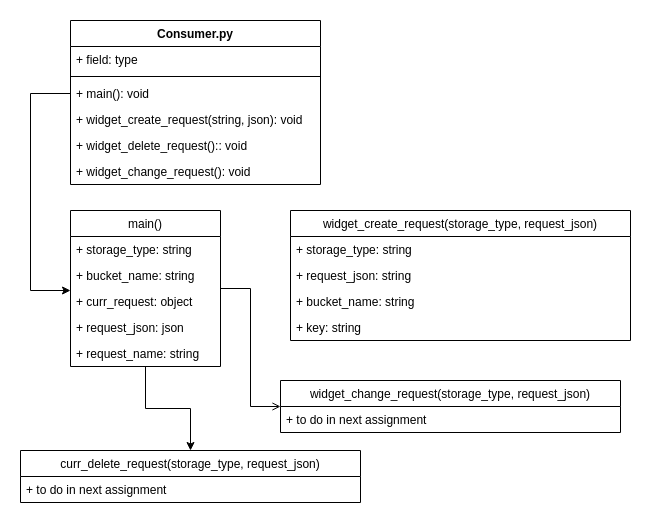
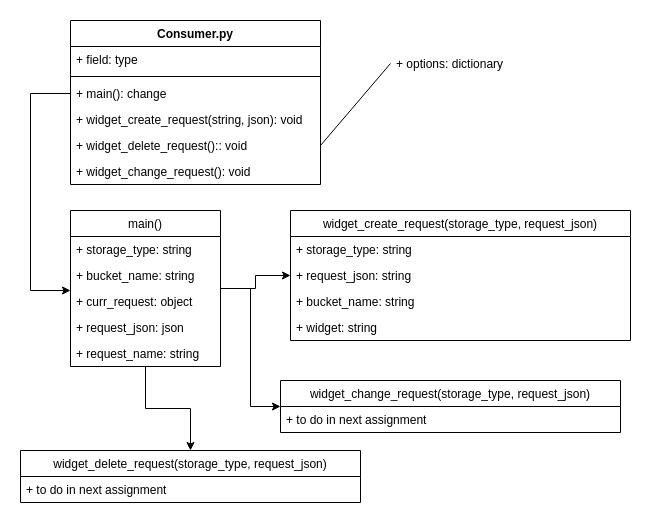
none -> (511, 64)
(115, 94) -> (124, 94)
none -> (356, 104)
none -> (261, 276)
(333, 328) -> (342, 328)
(274, 407) -> (272, 407)
(190, 464) -> (190, 464)
